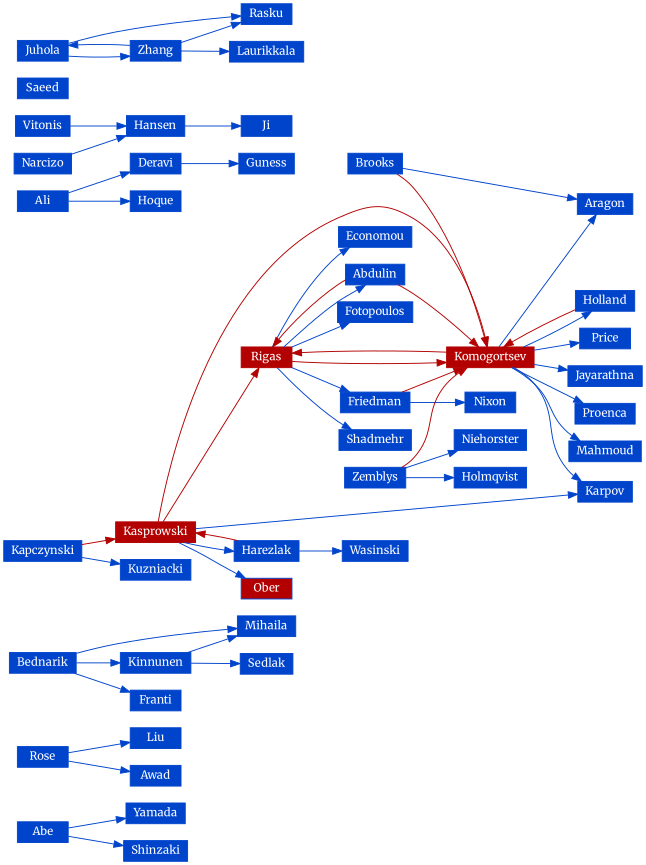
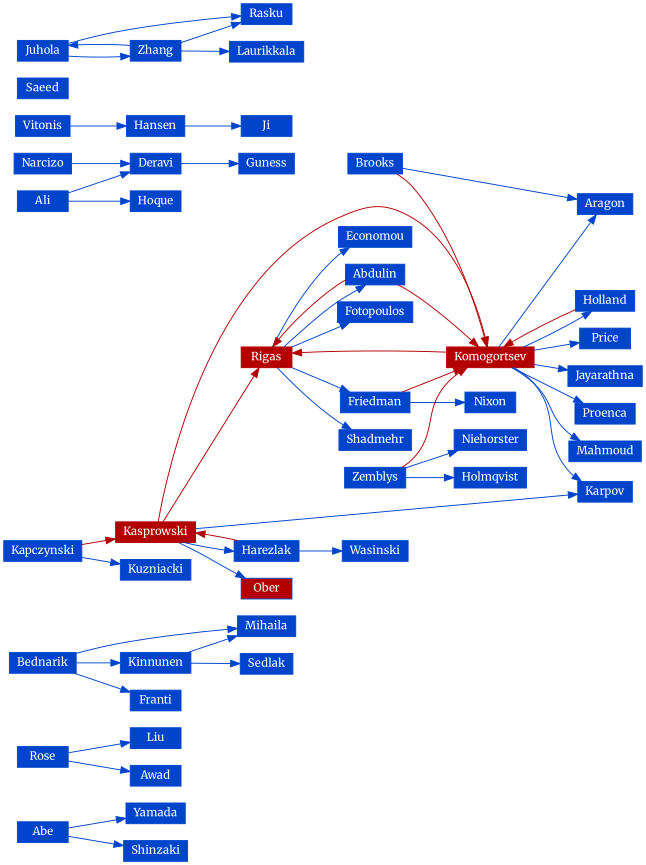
(95, 146) -> (96, 164)
(365, 364) -> none
